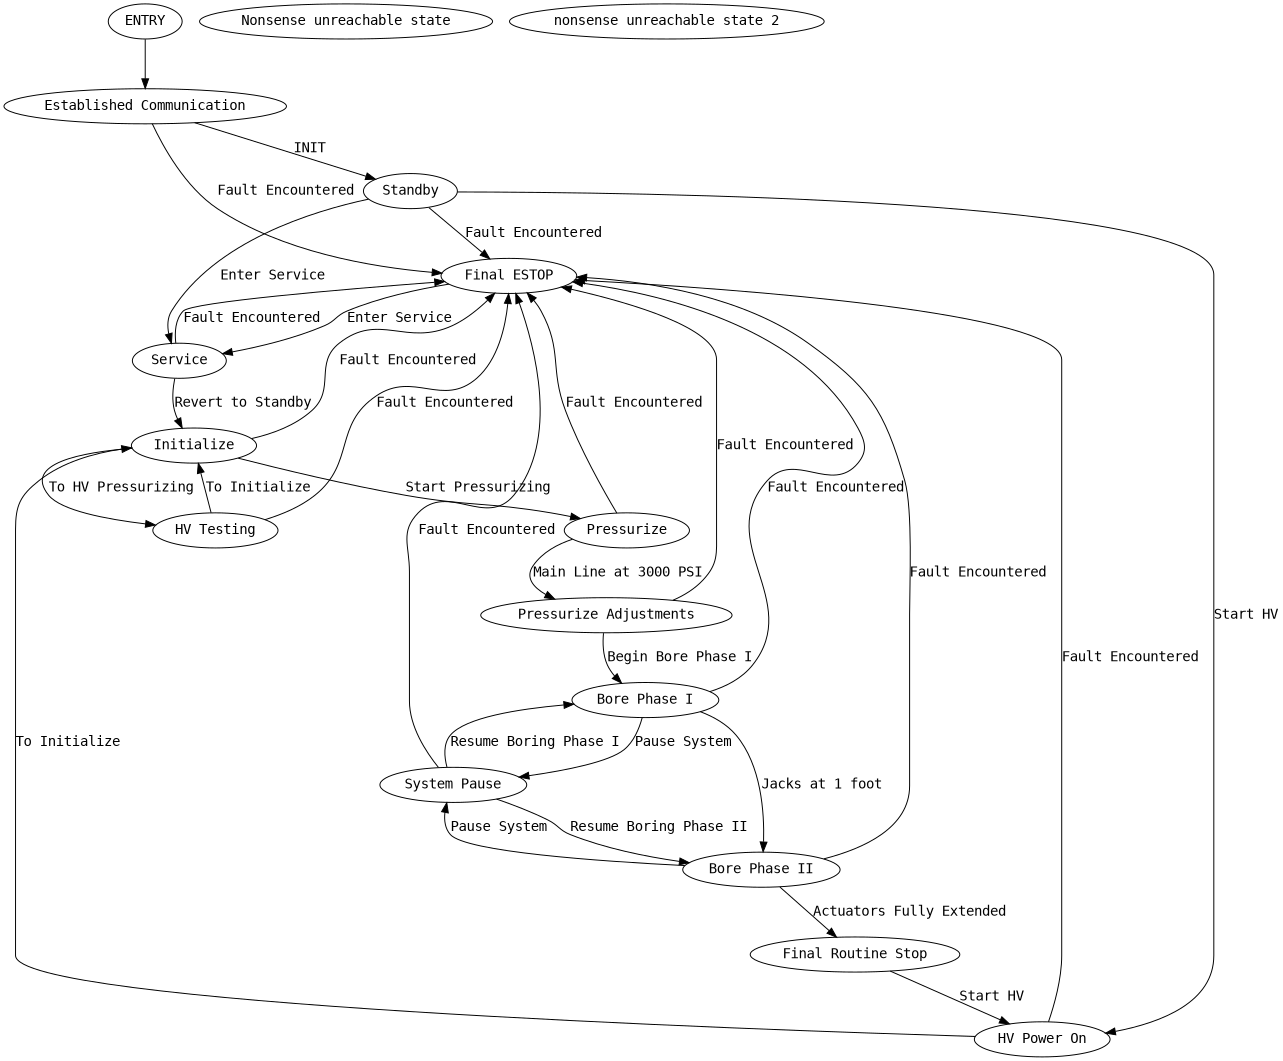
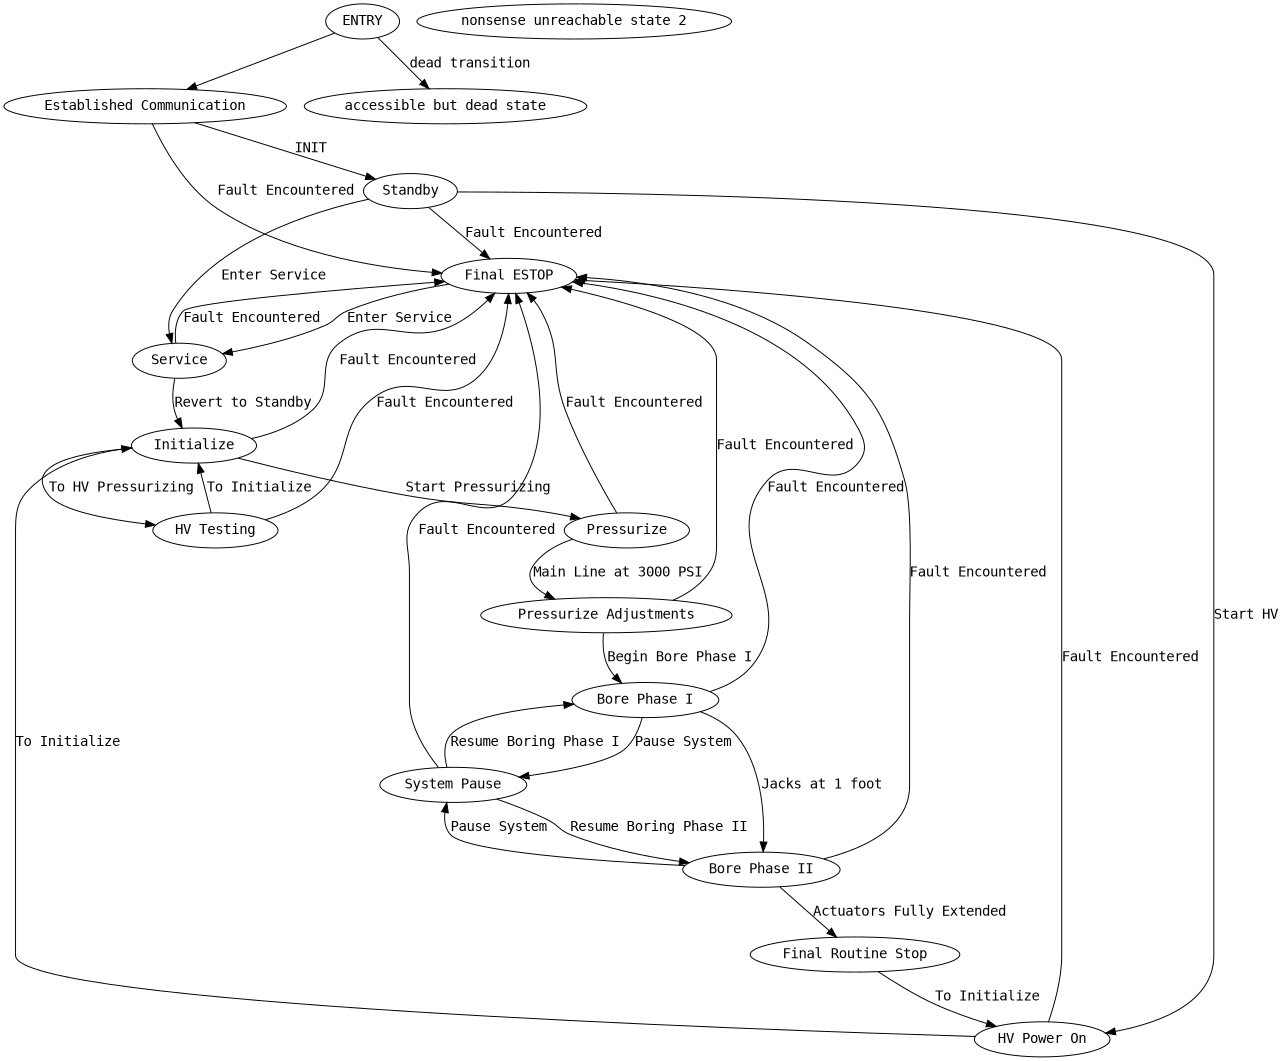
(346, 21) -> none
none -> (446, 106)
(992, 997) -> (991, 997)
